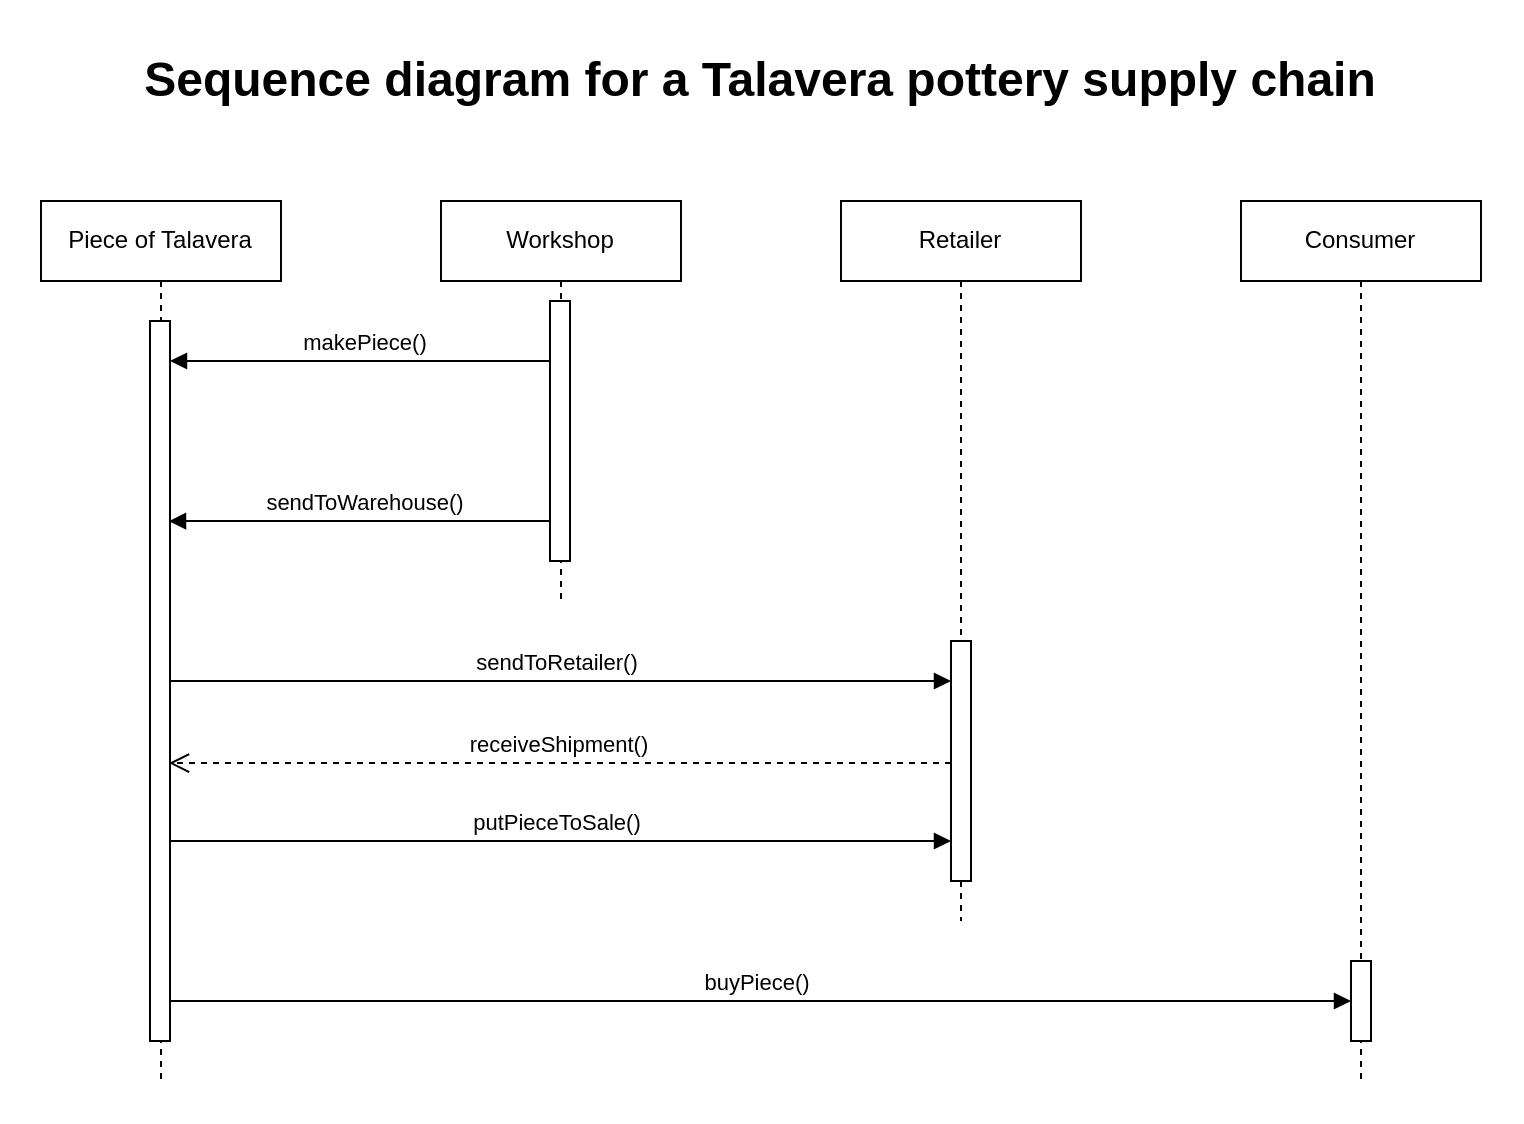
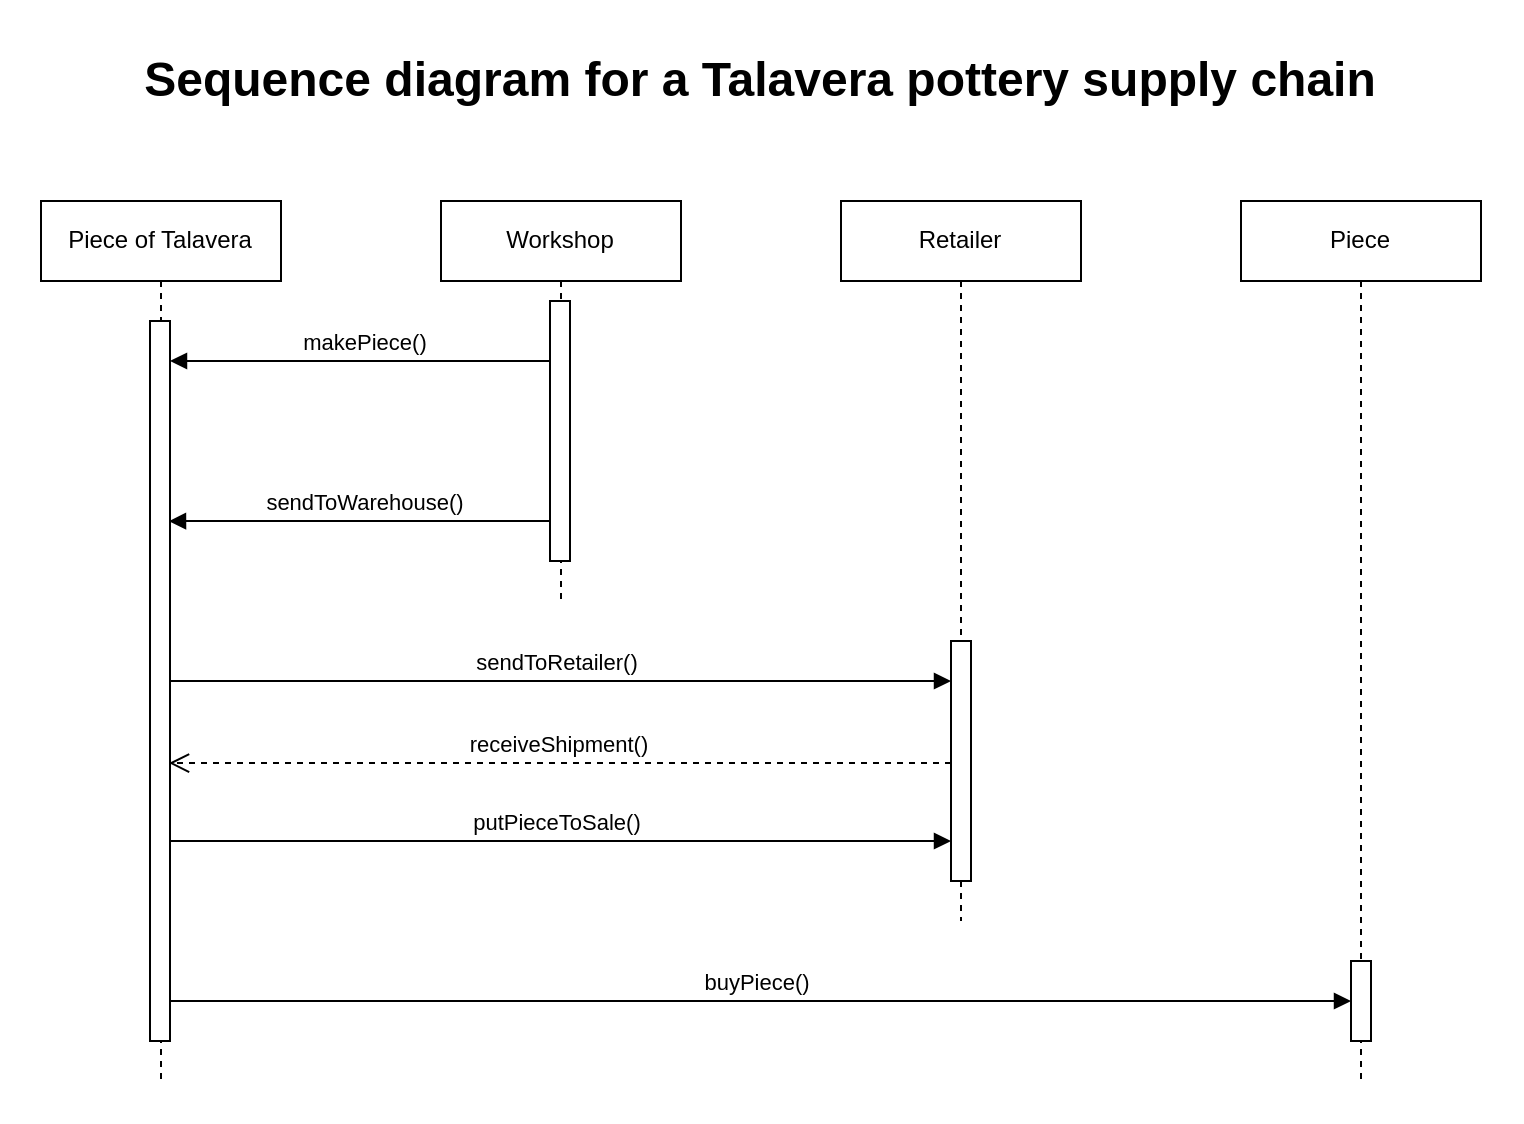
(1361, 241) -> (1361, 241)
